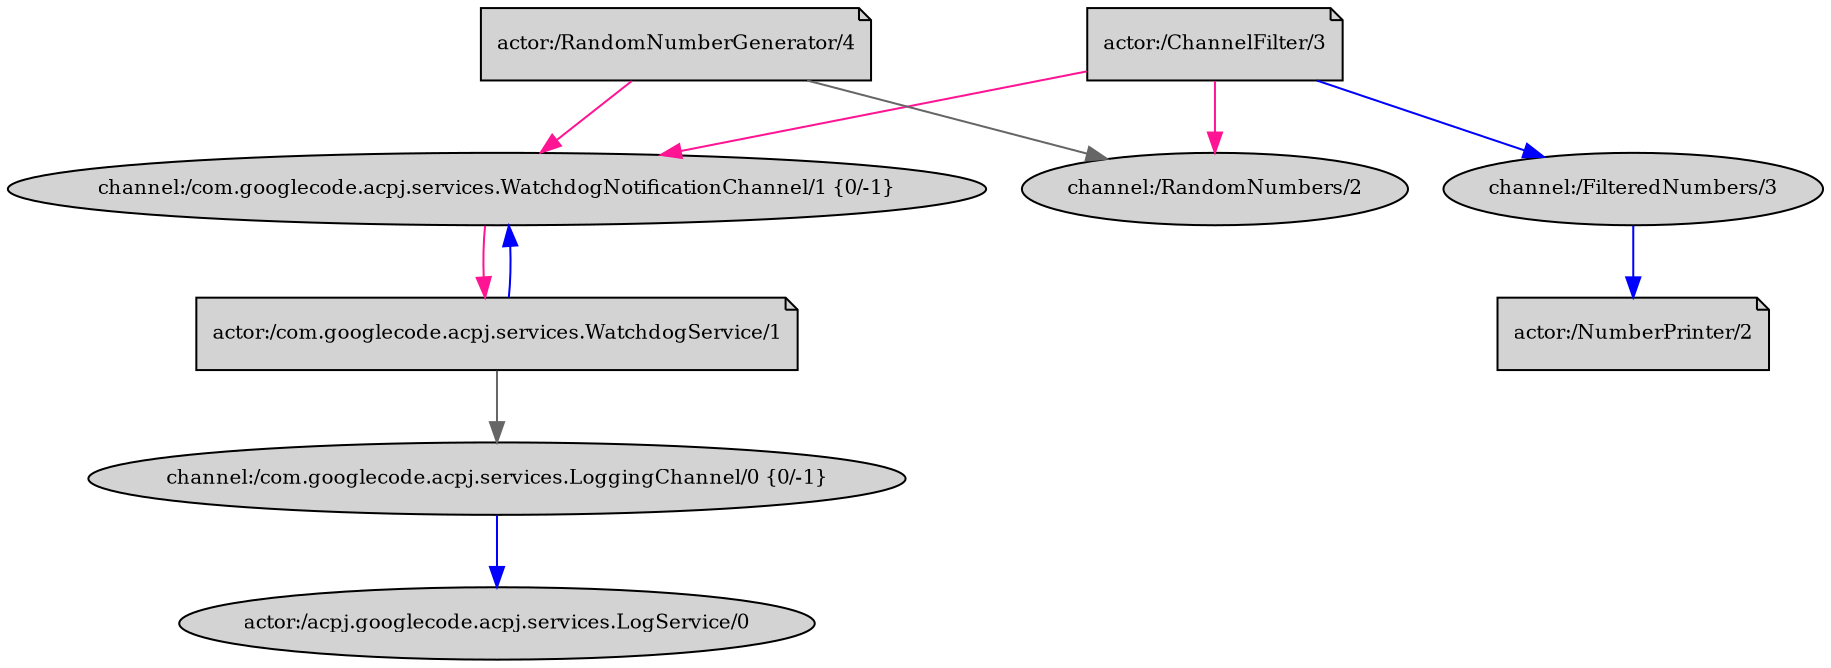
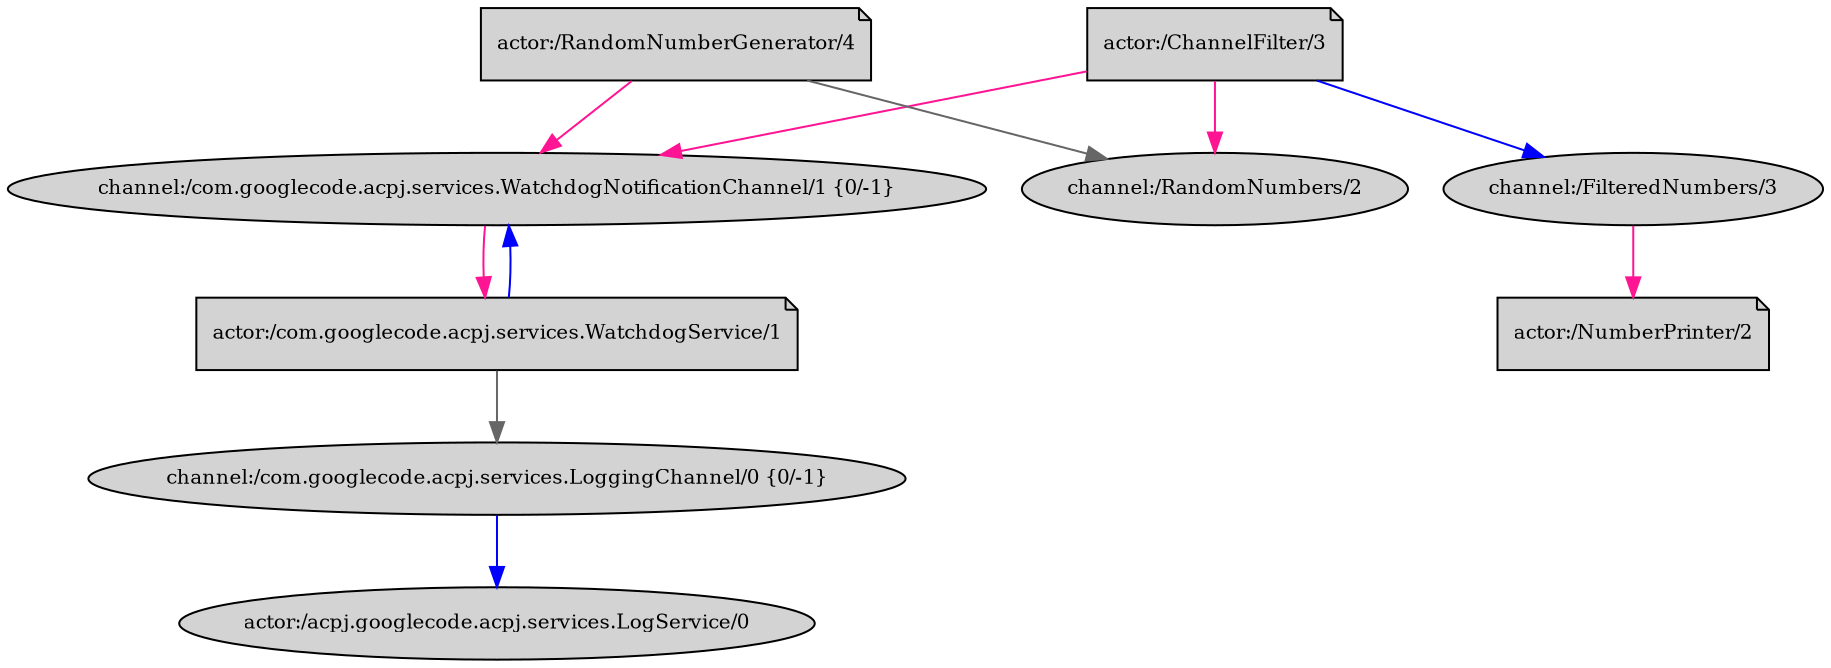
(1633, 252) -> (1633, 252)
